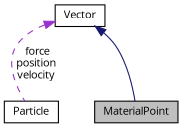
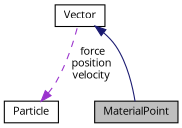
(12, 57) -> (66, 61)
